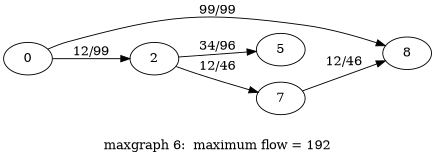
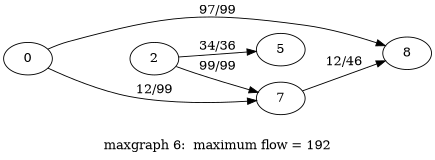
(218, 10) -> (218, 10)
(218, 46) -> (218, 46)
(87, 59) -> (145, 99)
(218, 66) -> (218, 66)
